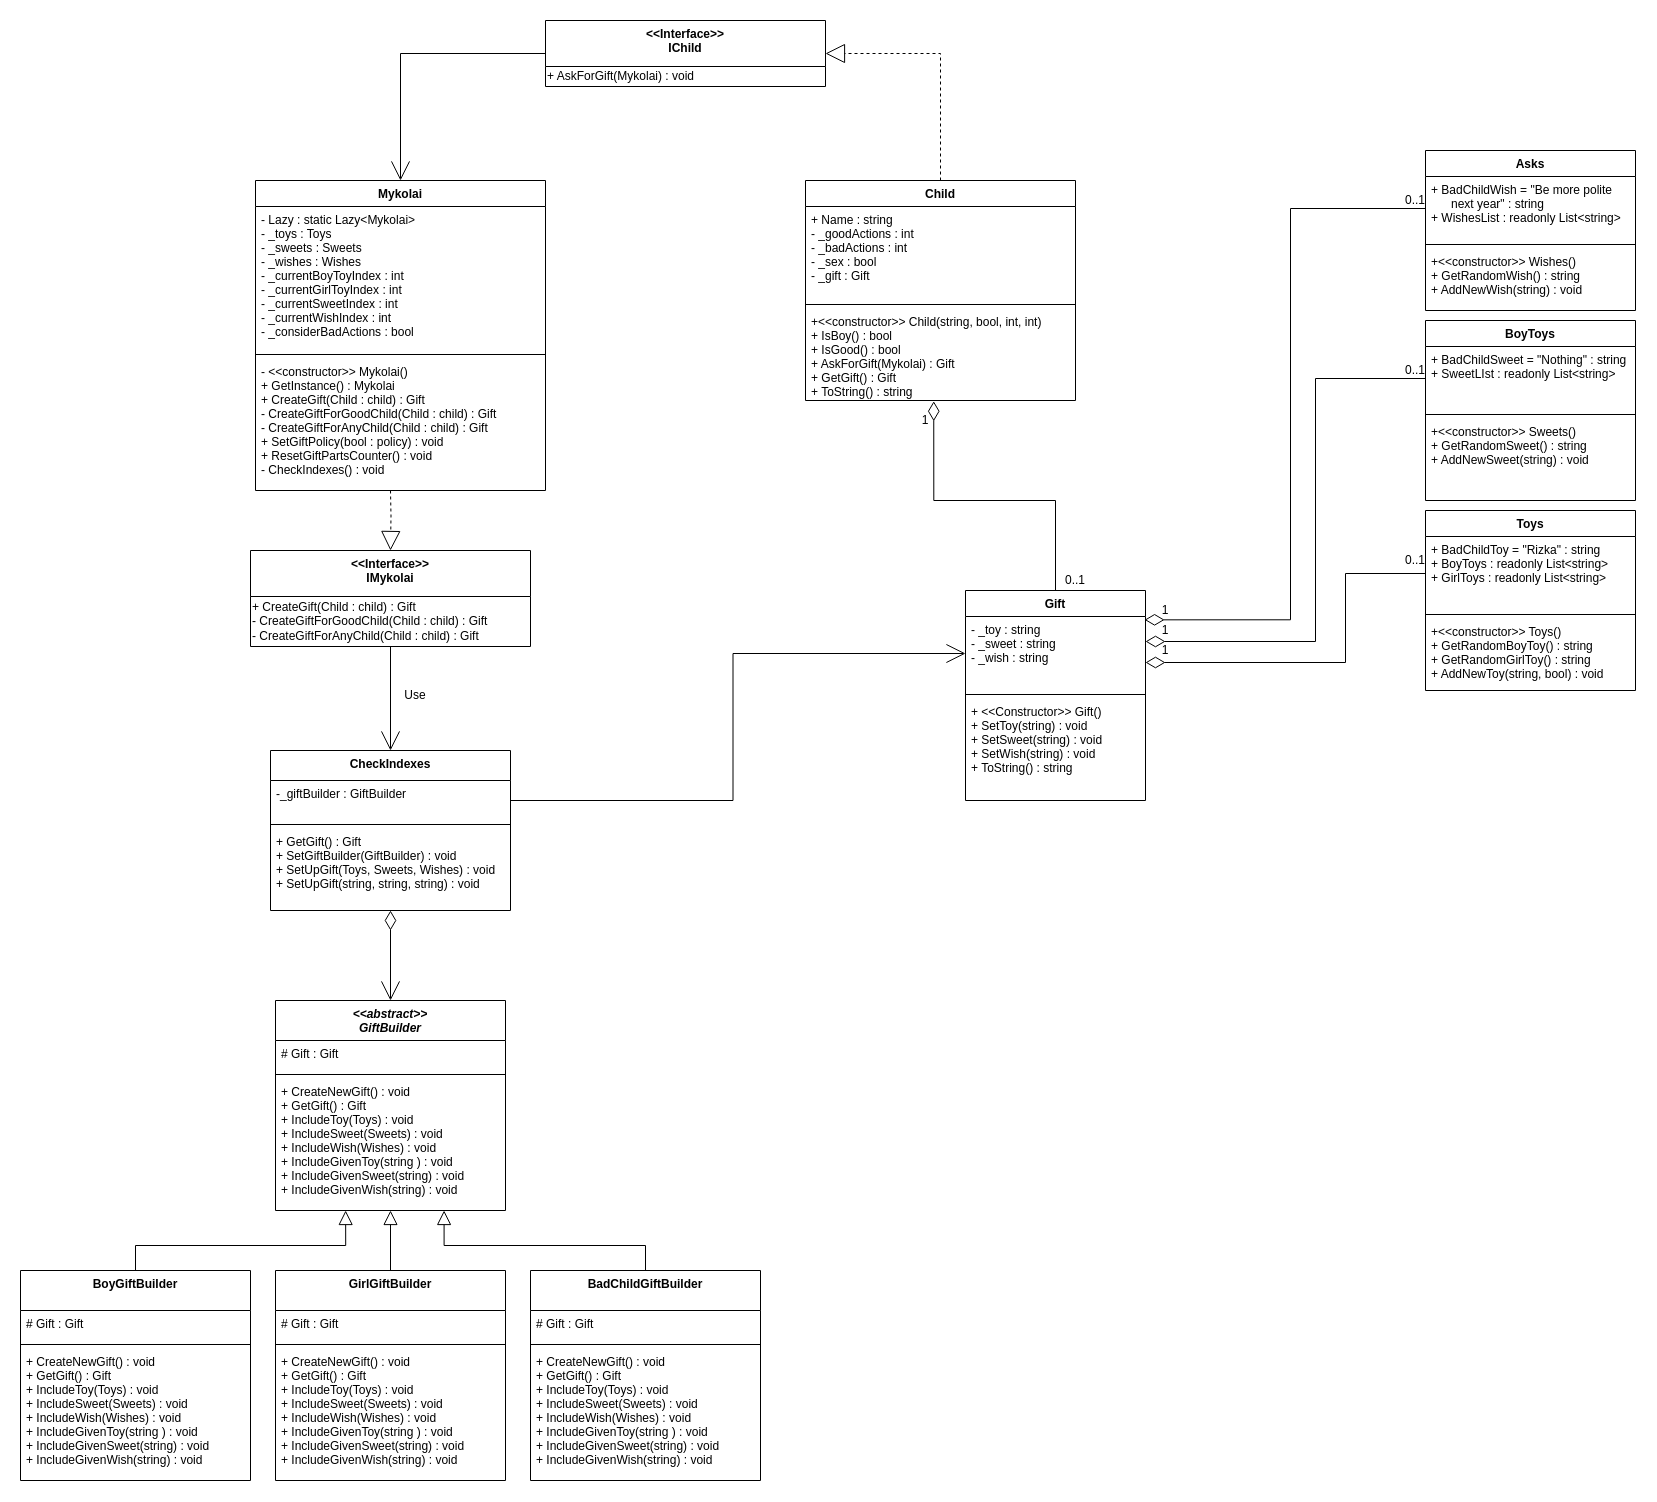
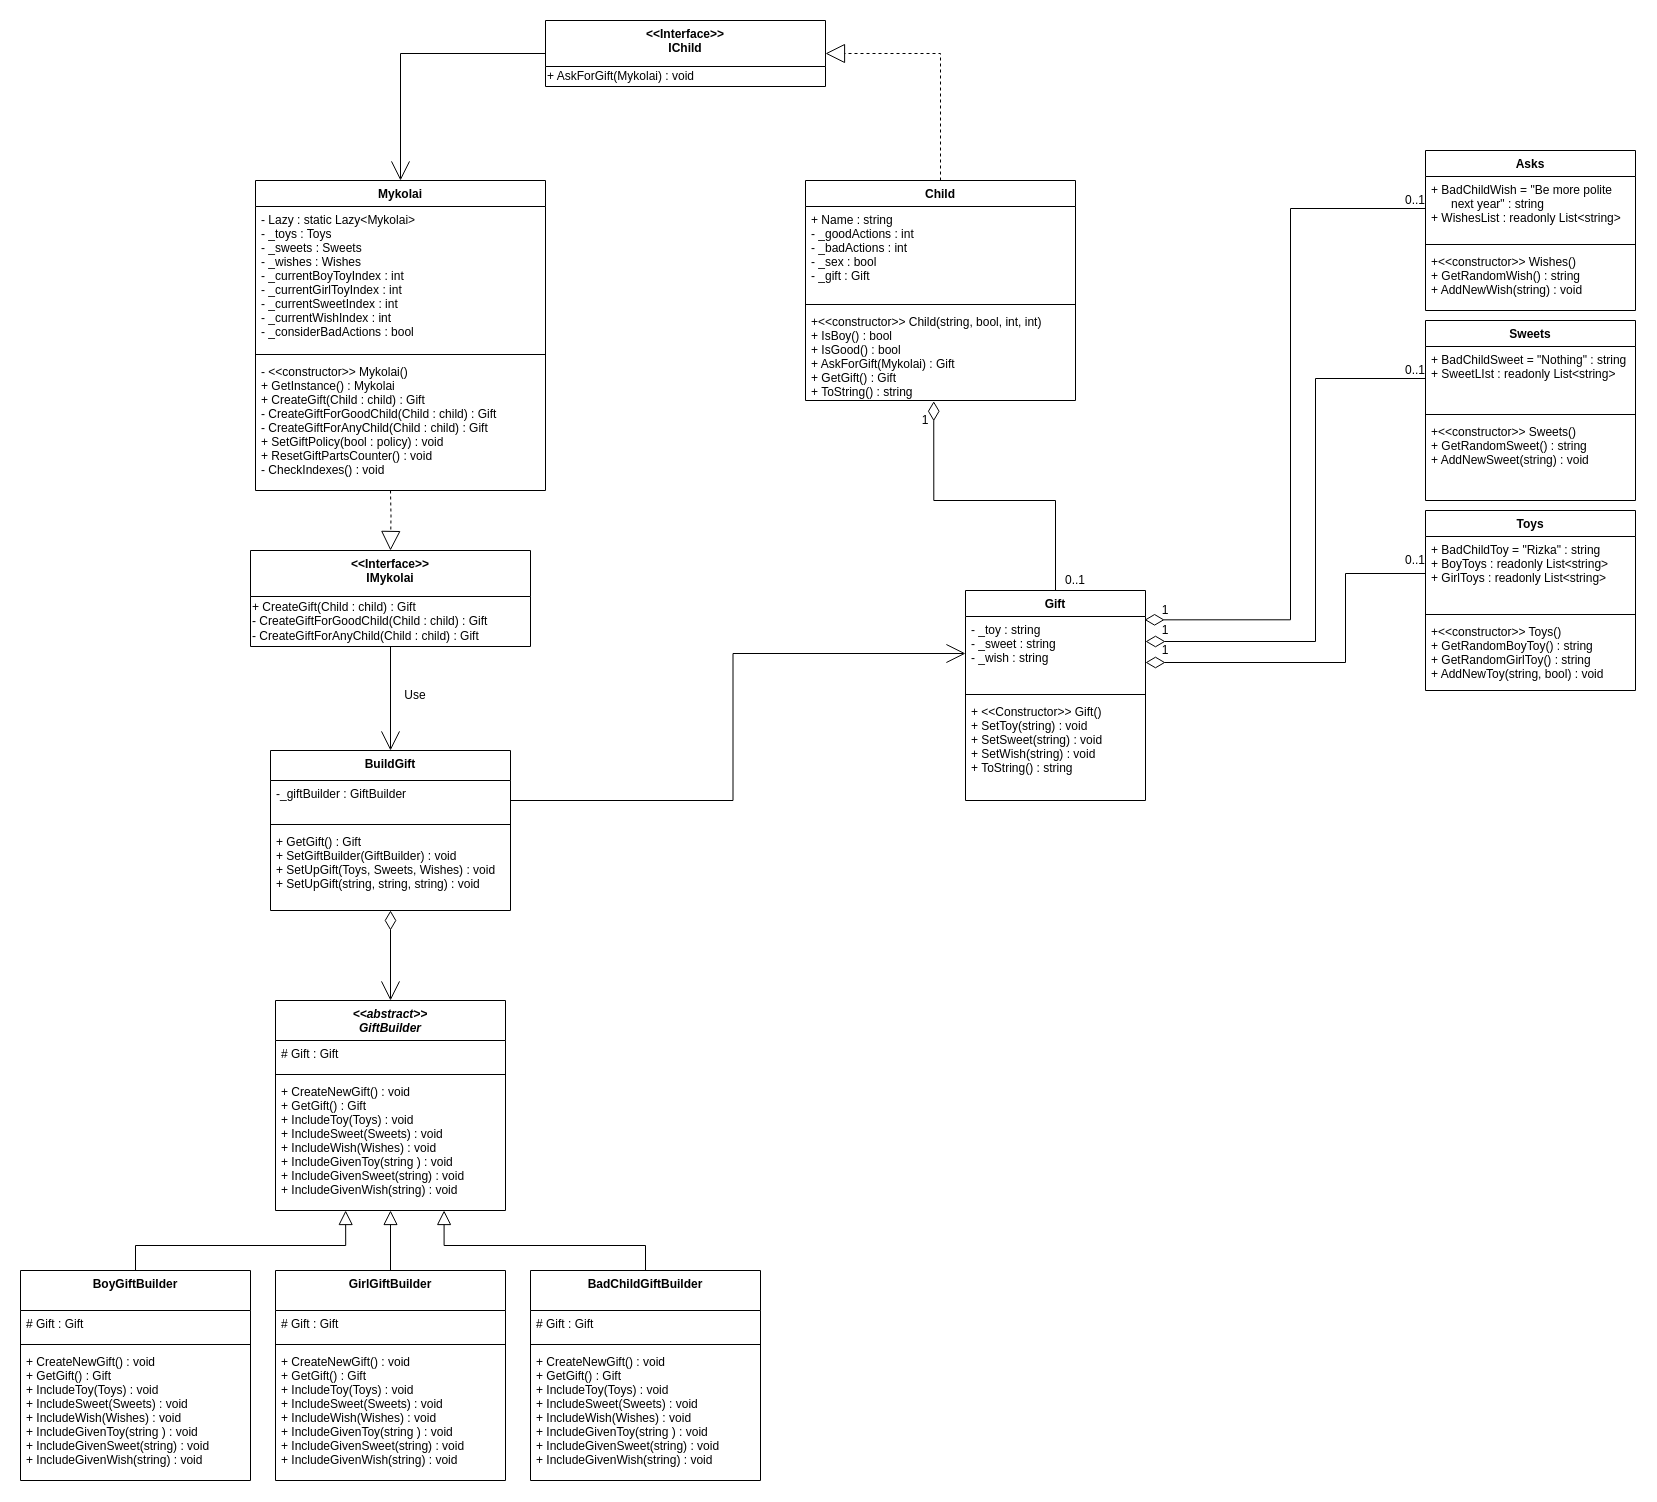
(1530, 334) -> (1530, 334)
(390, 764) -> (390, 764)
